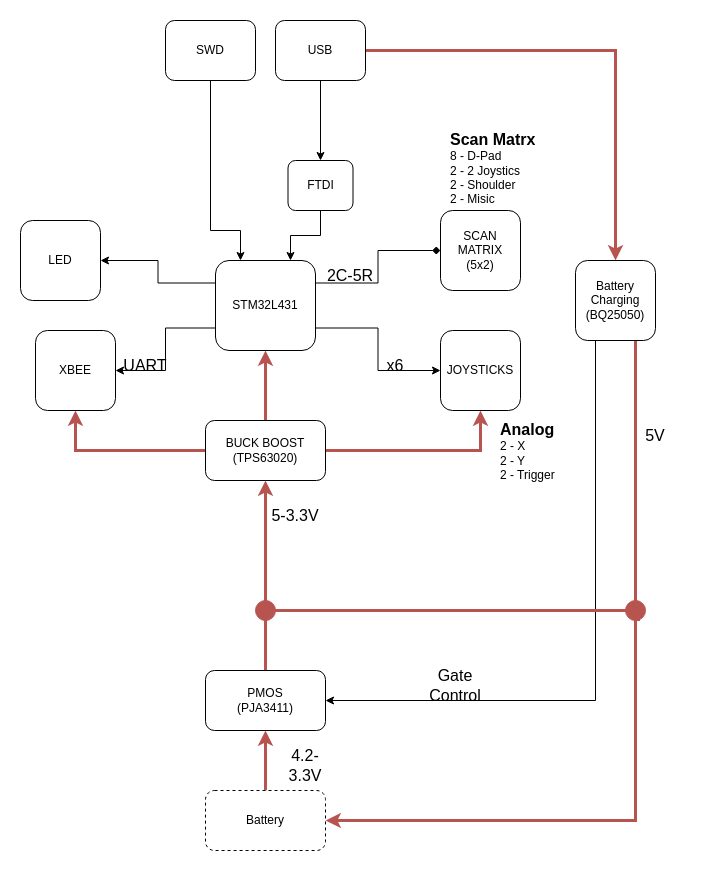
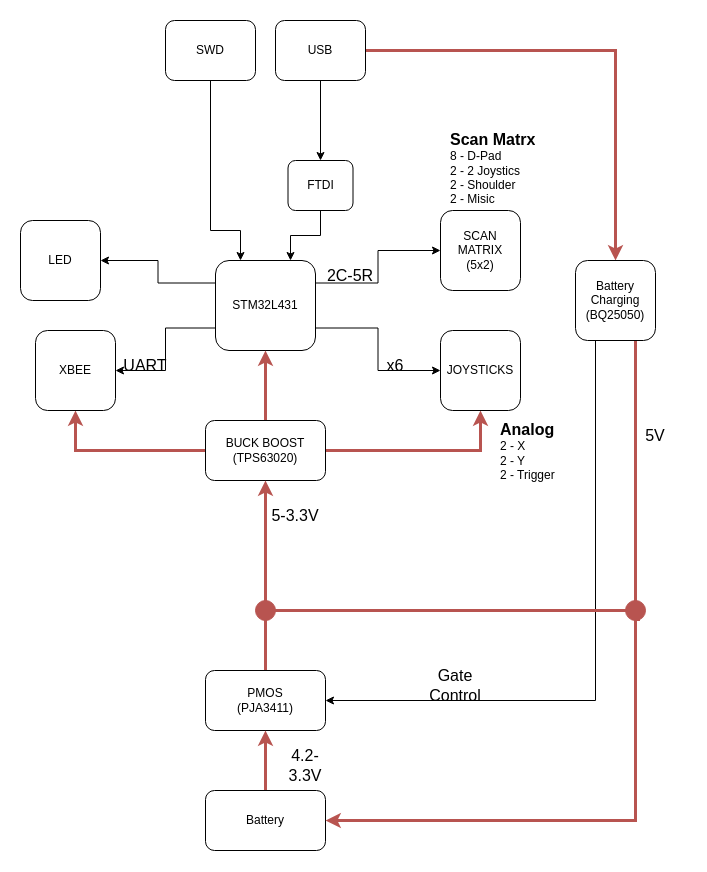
(432, 251) -> (432, 251)
(266, 821) -> (266, 821)
